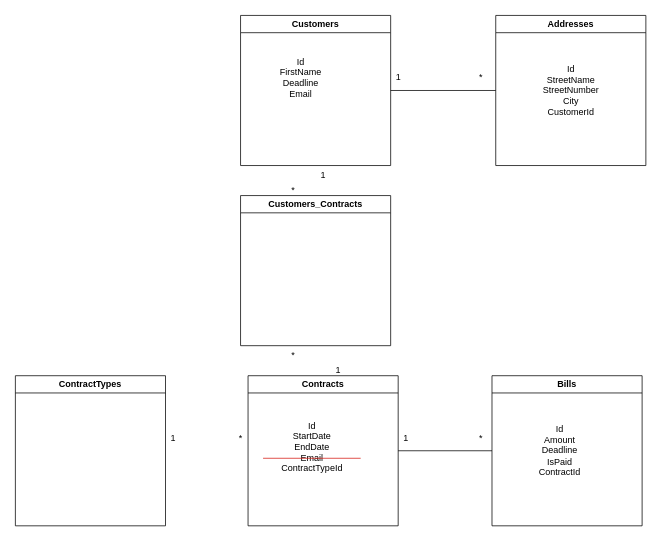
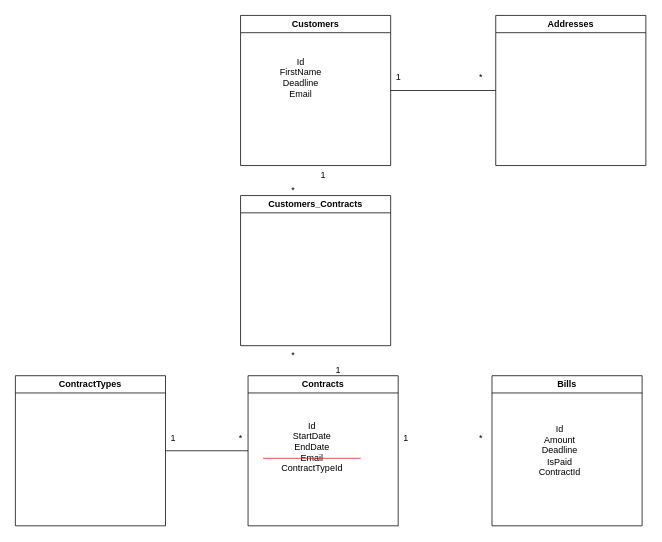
(570, 90) -> none
none -> (206, 450)
(443, 450) -> none
